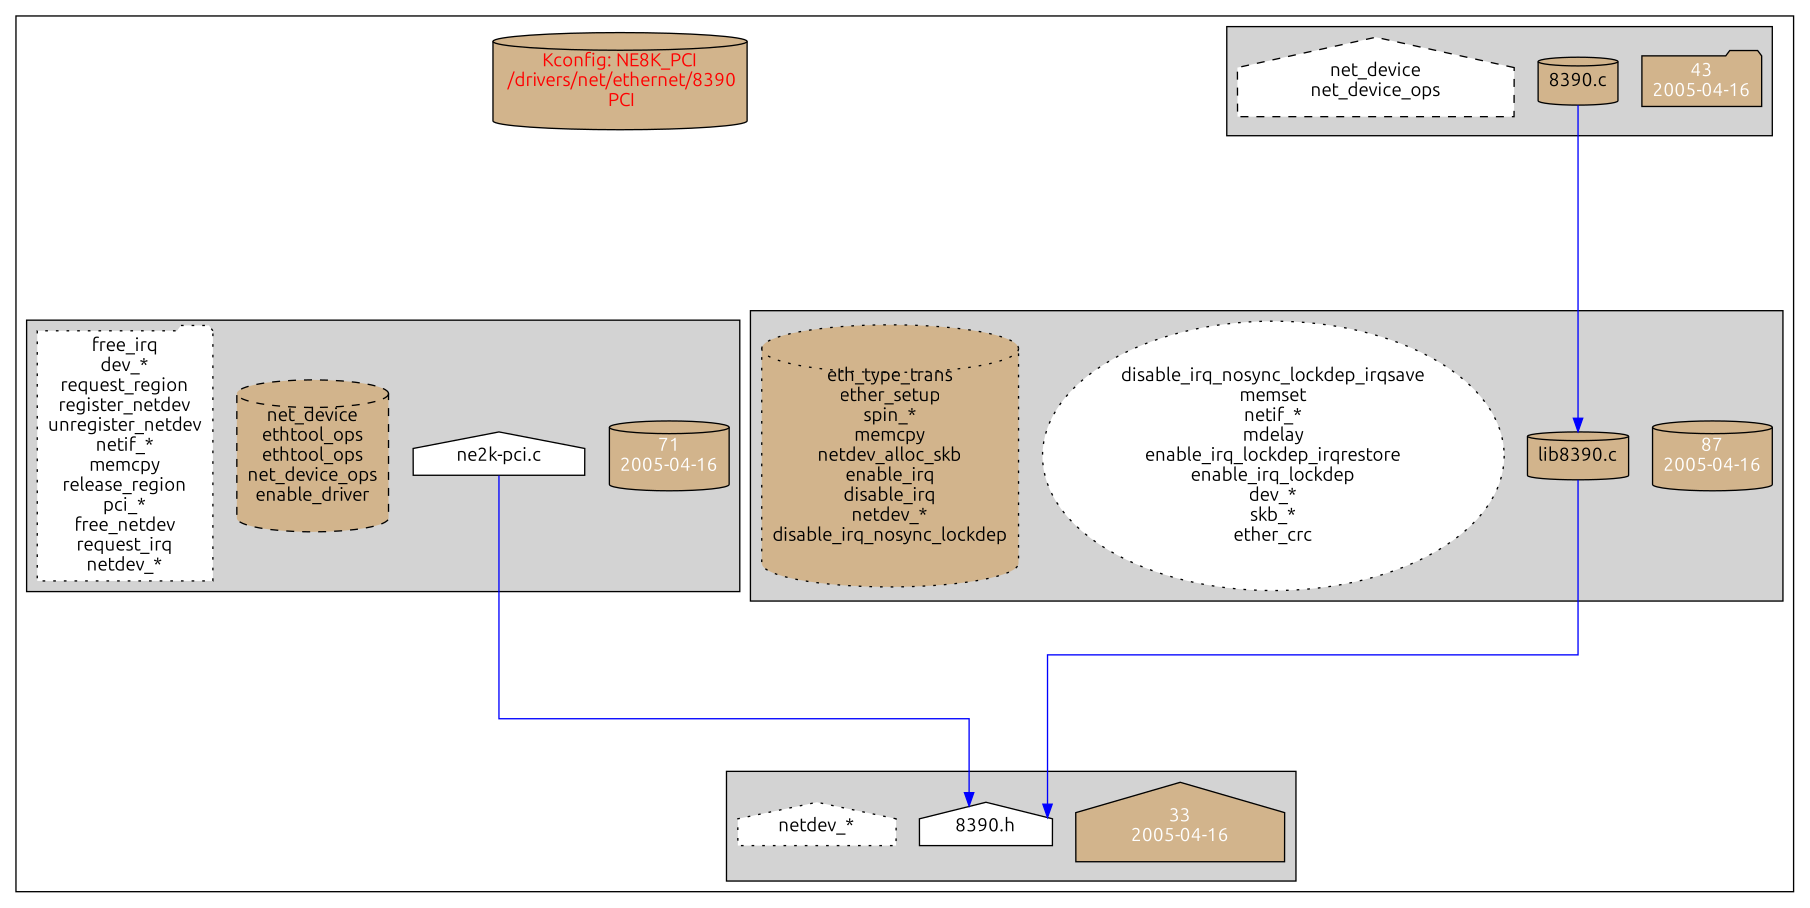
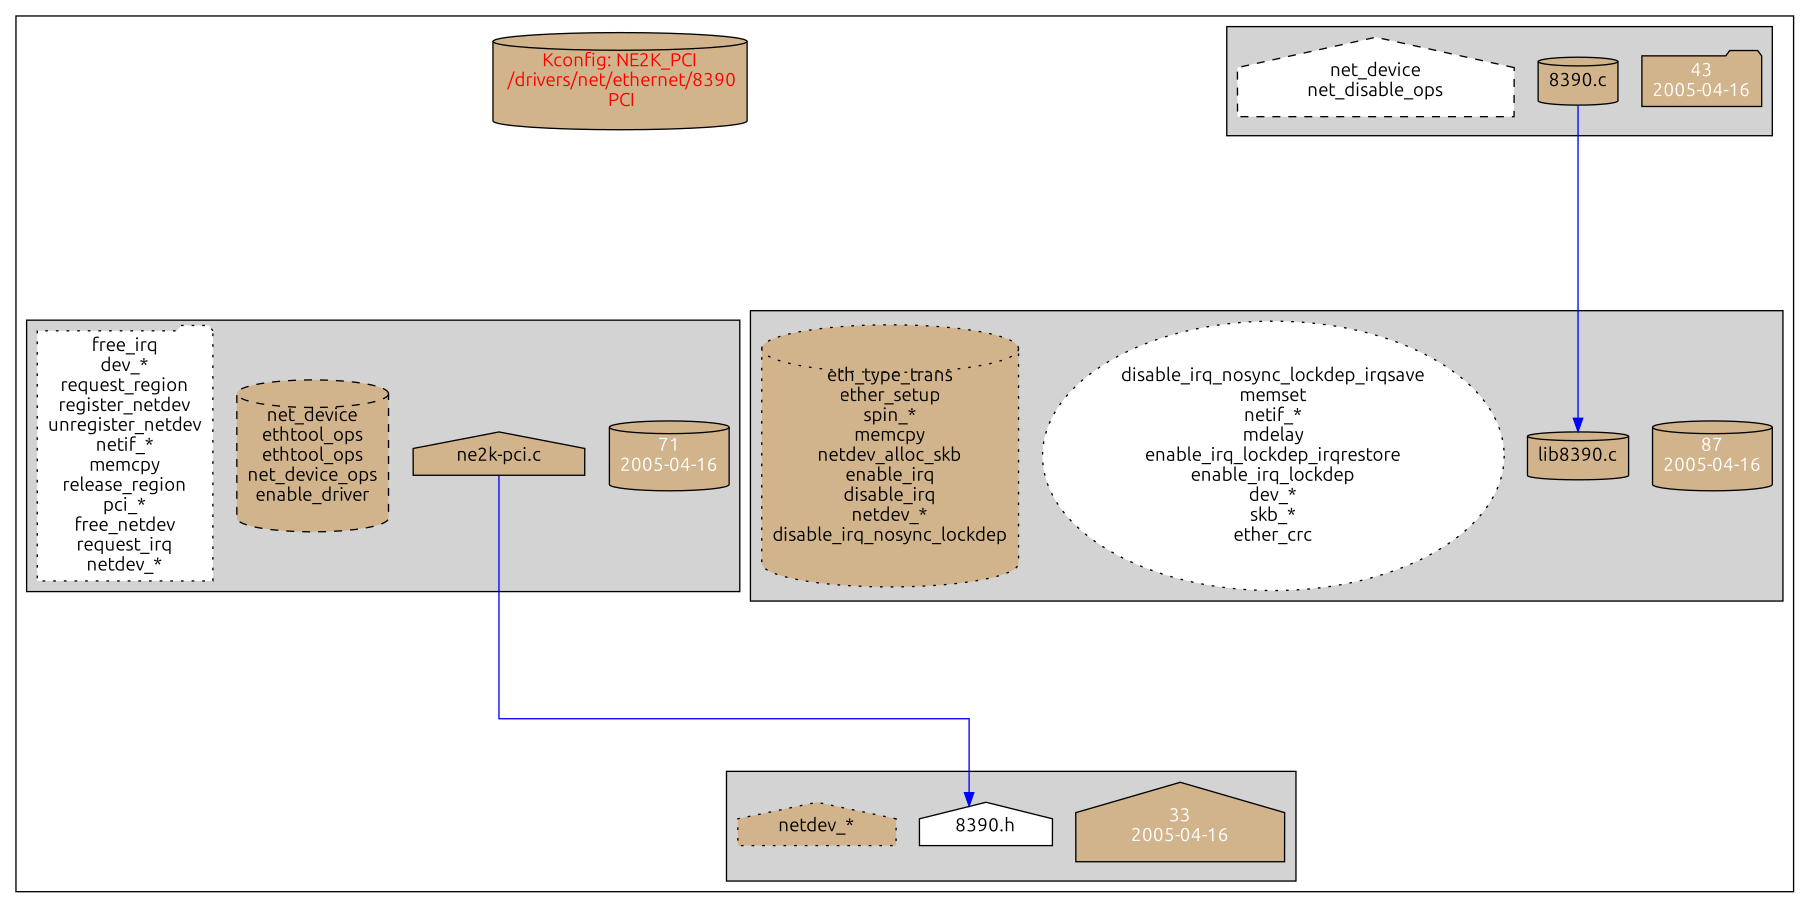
(620, 81) -> (620, 81)
(1376, 81) -> (1376, 81)
(499, 456) -> (499, 456)
(1326, 655) -> none
(817, 826) -> (817, 826)
